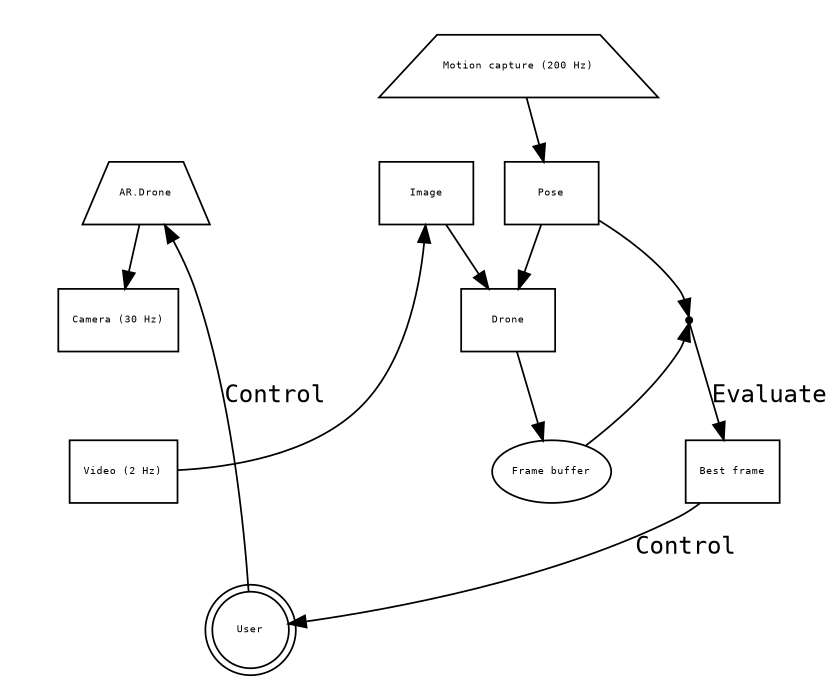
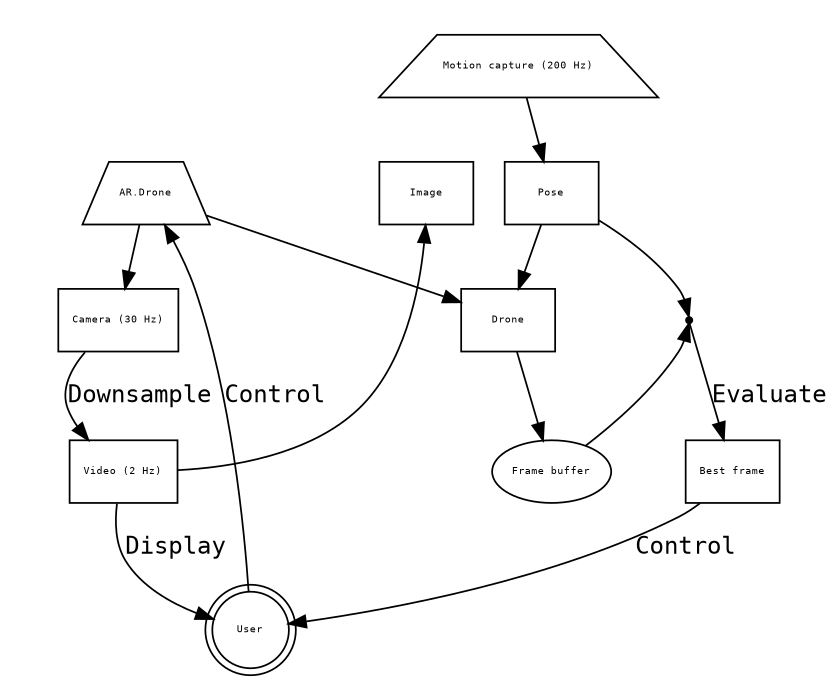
(462, 249) -> (325, 256)
none -> (66, 388)
none -> (135, 573)
